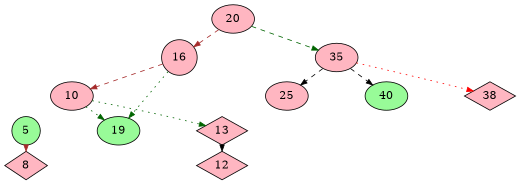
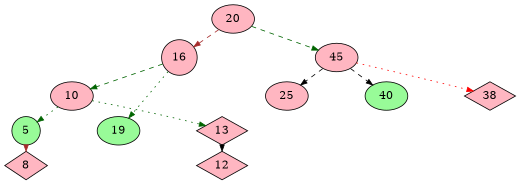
(337, 57) -> (337, 57)
(129, 75) -> (129, 75)
(92, 111) -> (50, 113)
